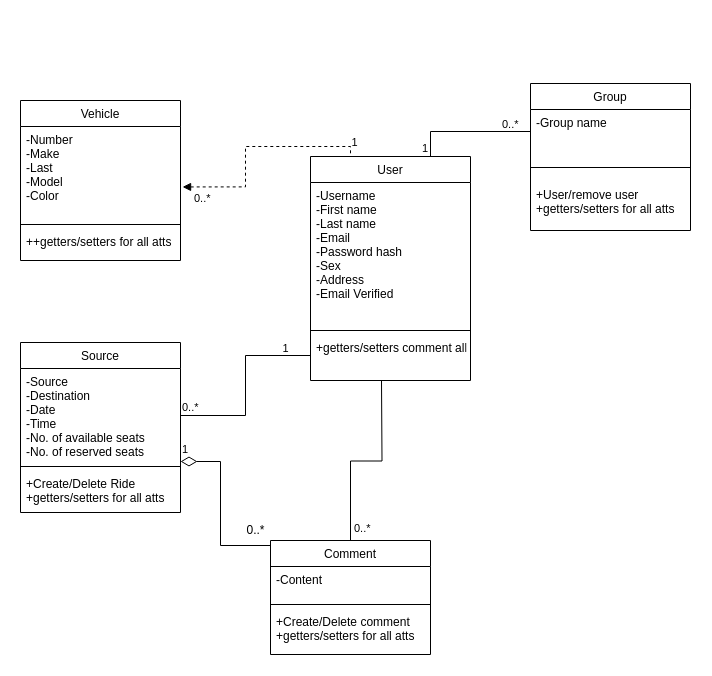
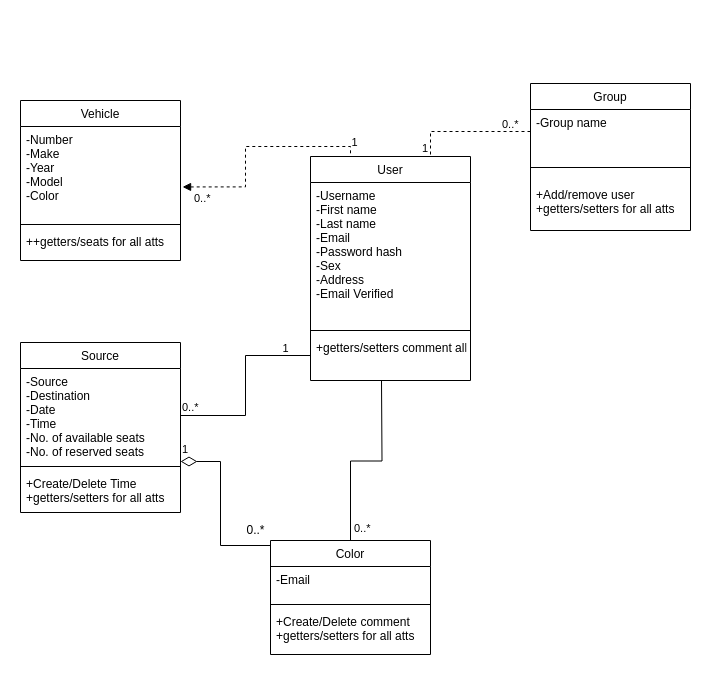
(468, 132) -> (468, 132)
(50, 140) -> (50, 140)
(592, 195) -> (588, 195)
(119, 242) -> (112, 242)
(85, 484) -> (85, 484)
(350, 554) -> (350, 554)
(303, 580) -> (293, 580)
